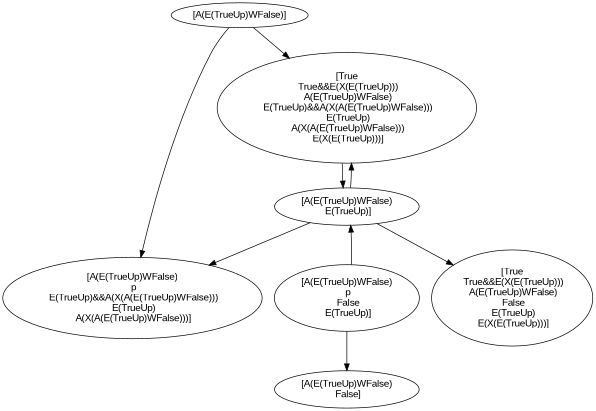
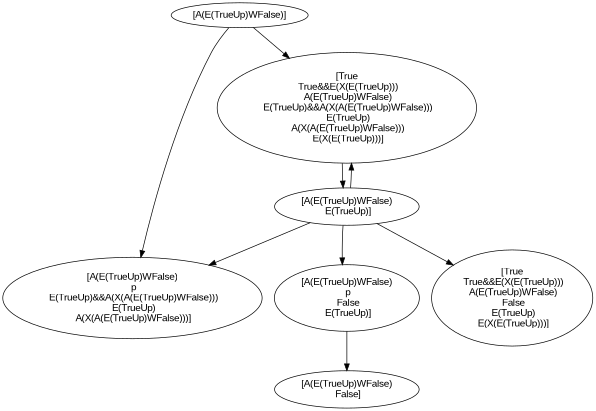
(352, 249) -> (342, 242)
